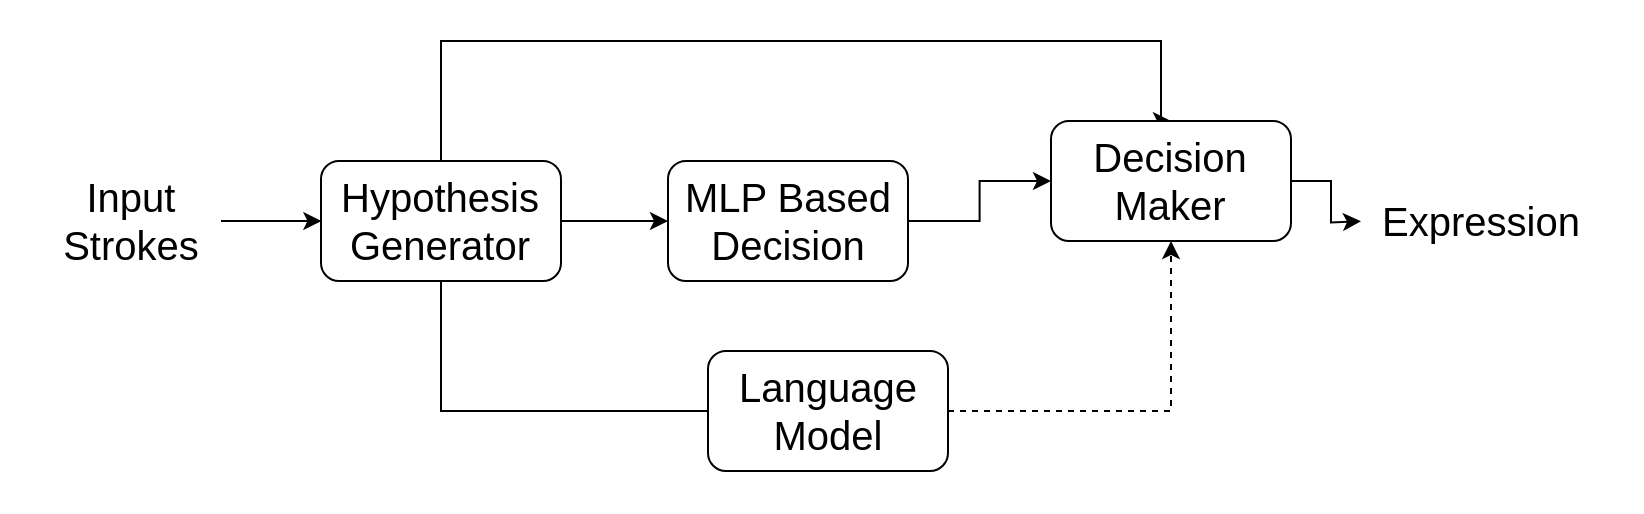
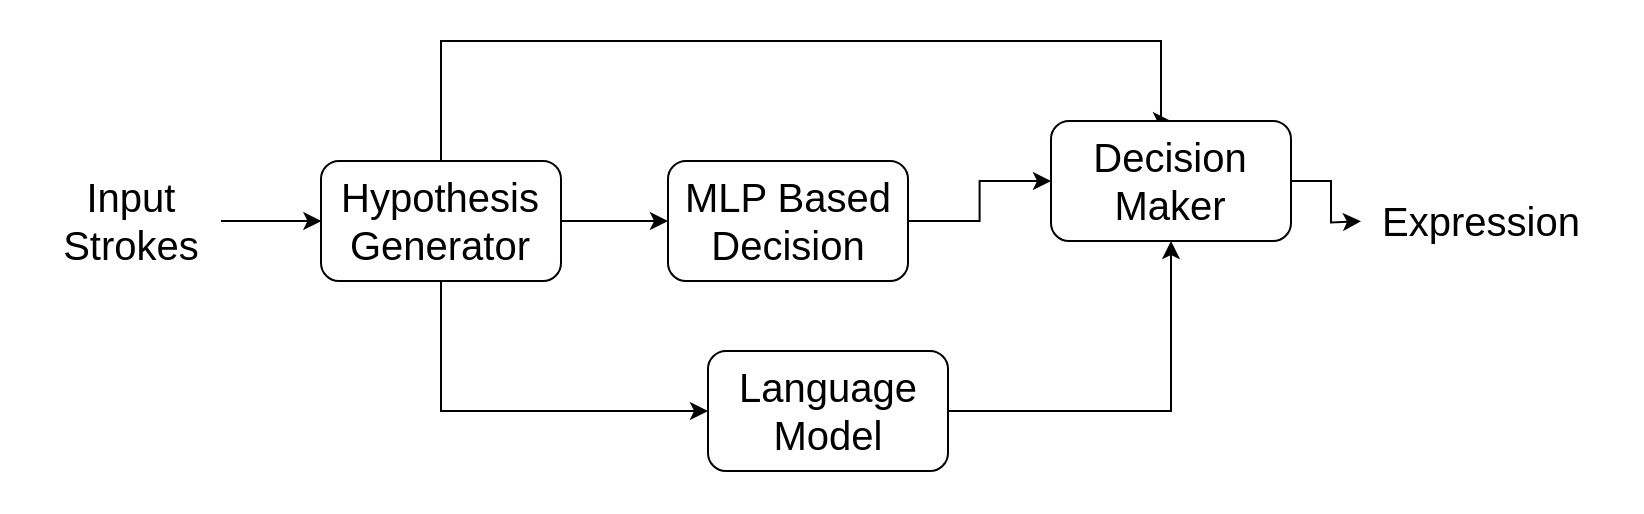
(698, 411) -> (693, 411)
(1140, 411) -> (1140, 411)
